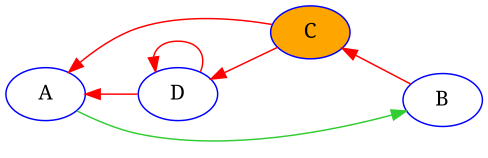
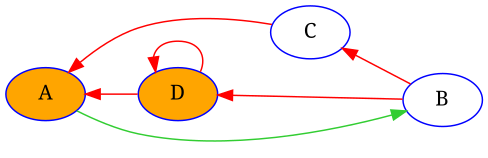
(310, 32) -> (310, 32)
(251, 60) -> (318, 97)
(46, 94) -> (46, 94)
(178, 94) -> (178, 94)
